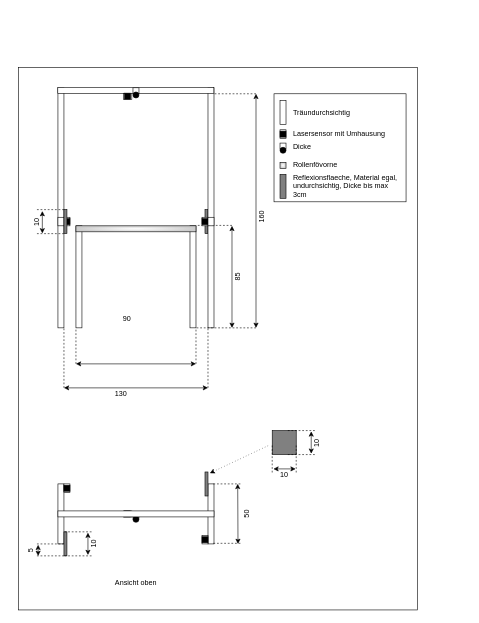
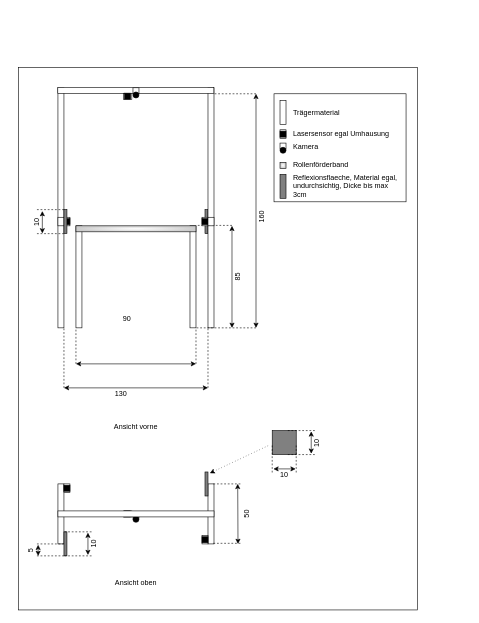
(326, 113) -> (319, 113)
(341, 134) -> (343, 134)
(302, 147) -> (305, 147)
(317, 165) -> (323, 165)
none -> (136, 427)
